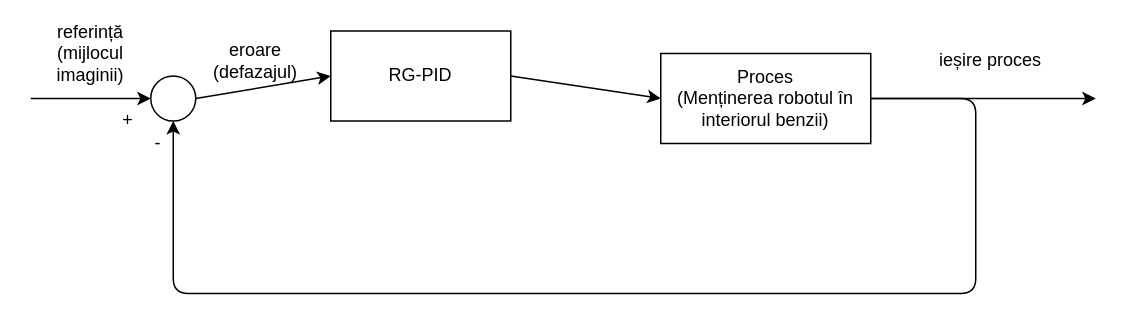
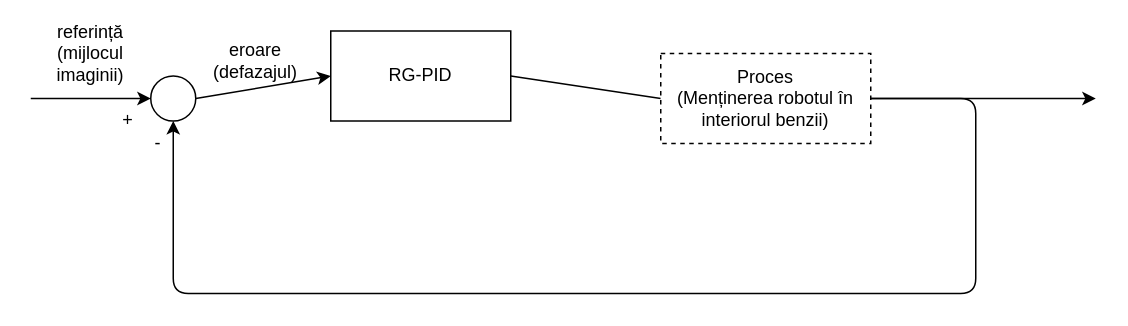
(991, 61) -> none
(649, 97) -> (654, 97)
(766, 98) -> (766, 98)
